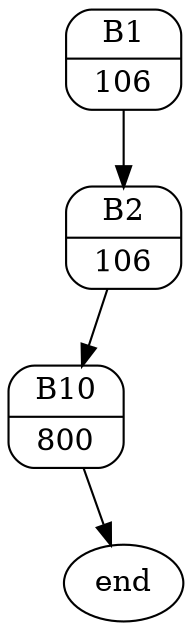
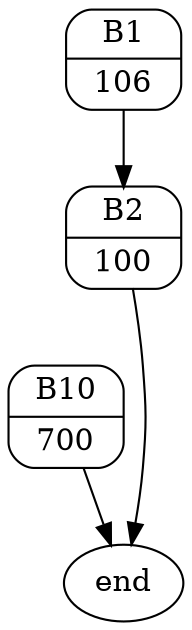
(124, 262) -> (124, 262)
(98, 317) -> (145, 406)
(66, 441) -> (66, 441)
